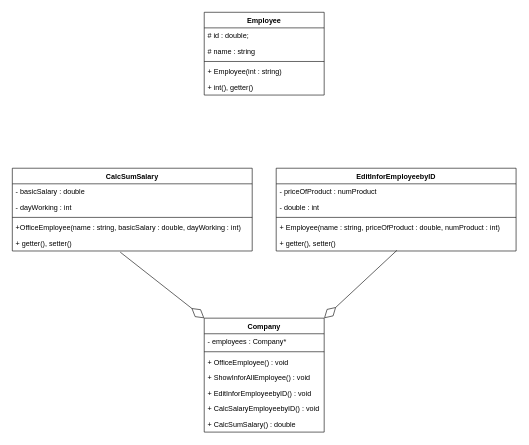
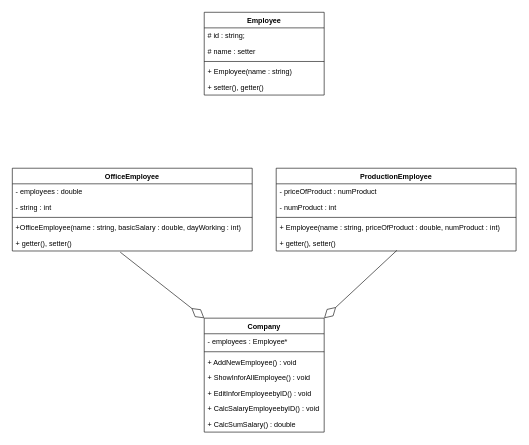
(229, 36) -> (229, 36)
(233, 52) -> (234, 52)
(249, 72) -> (252, 72)
(238, 88) -> (245, 88)
(132, 176) -> (132, 176)
(396, 176) -> (396, 176)
(53, 192) -> (50, 192)
(46, 208) -> (38, 208)
(302, 208) -> (311, 208)
(247, 342) -> (248, 342)
(251, 362) -> (252, 362)
